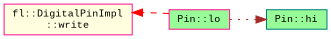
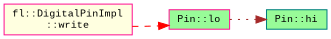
(156, 13) -> (145, 26)
